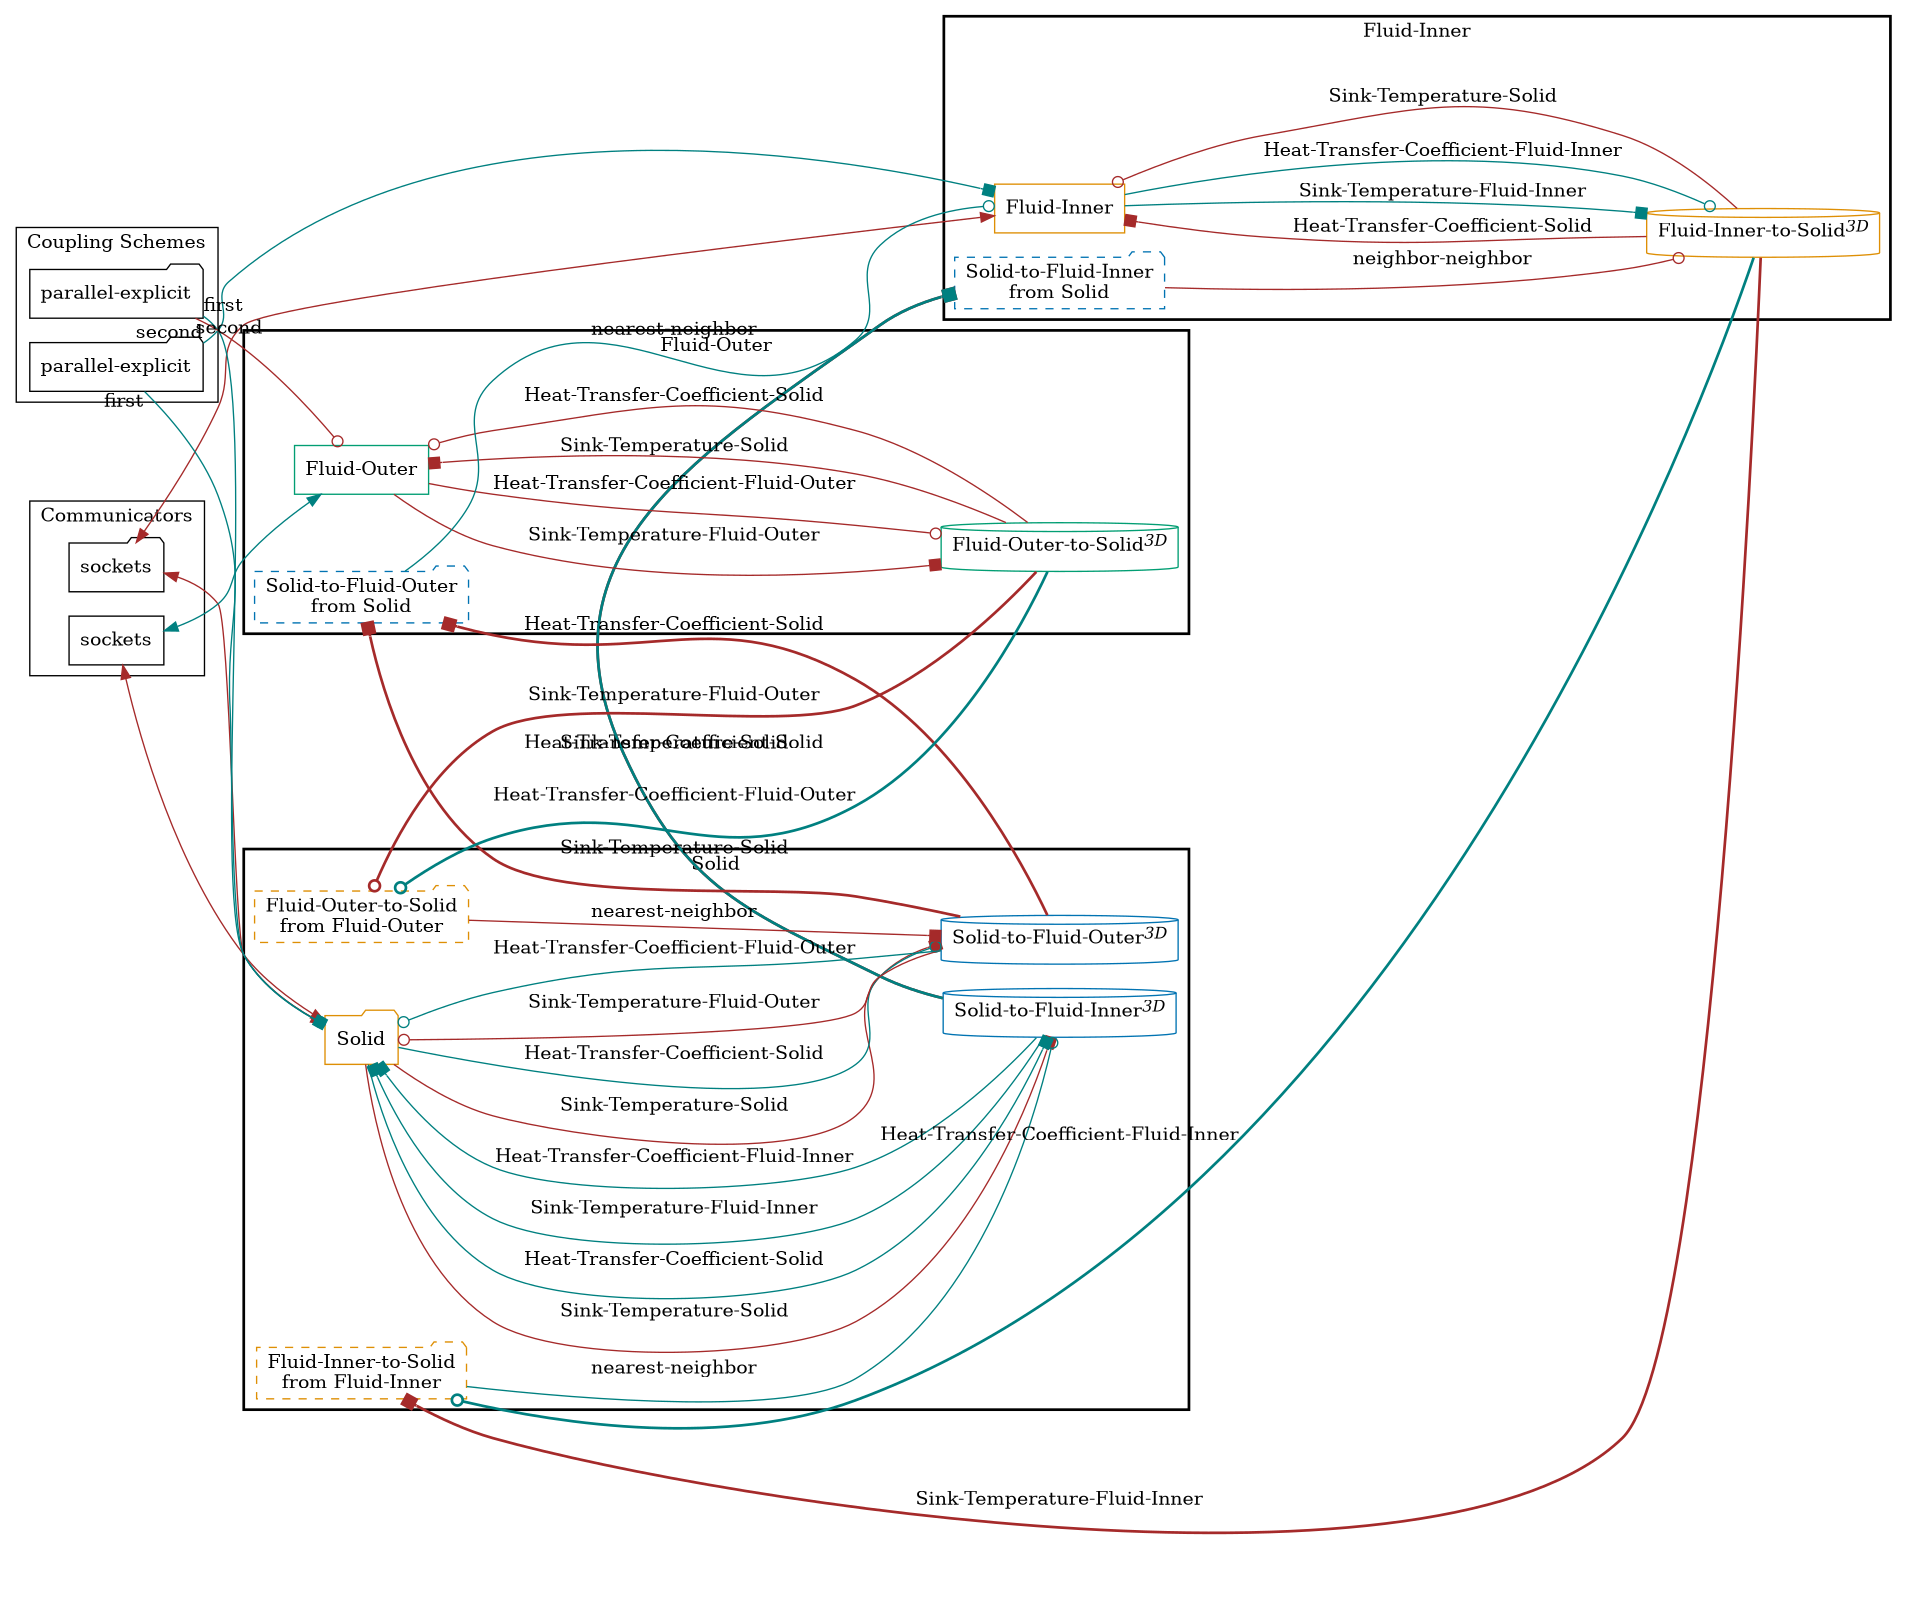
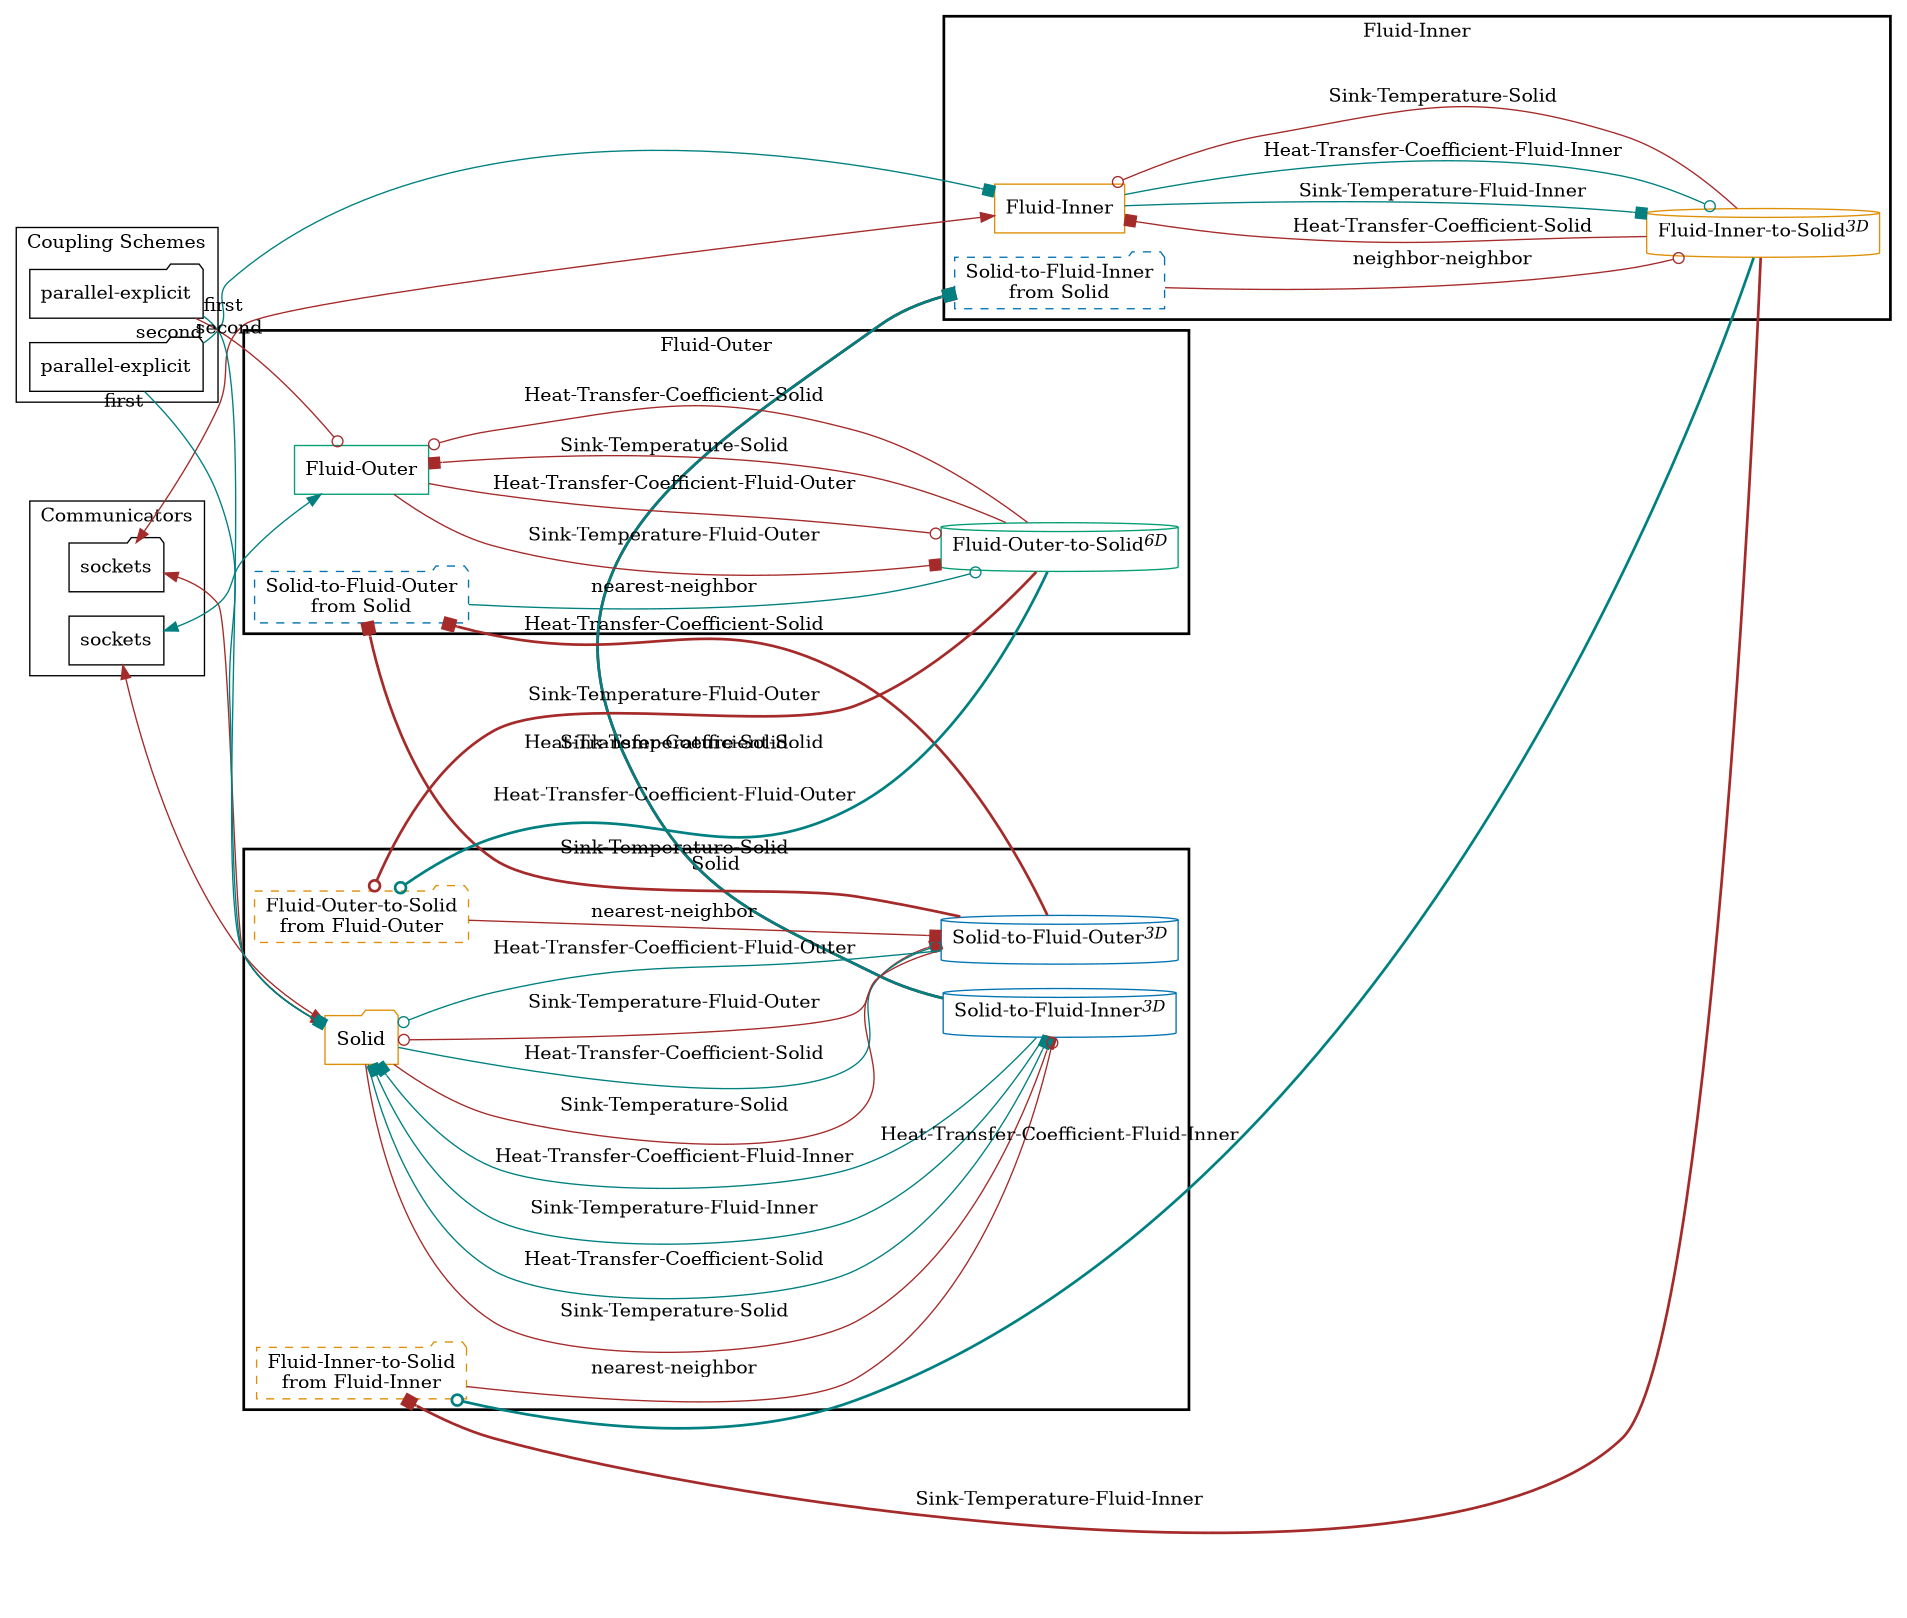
(669, 358) -> (721, 607)
(1156, 545) -> (1156, 545)
(856, 1378) -> (856, 1378)
